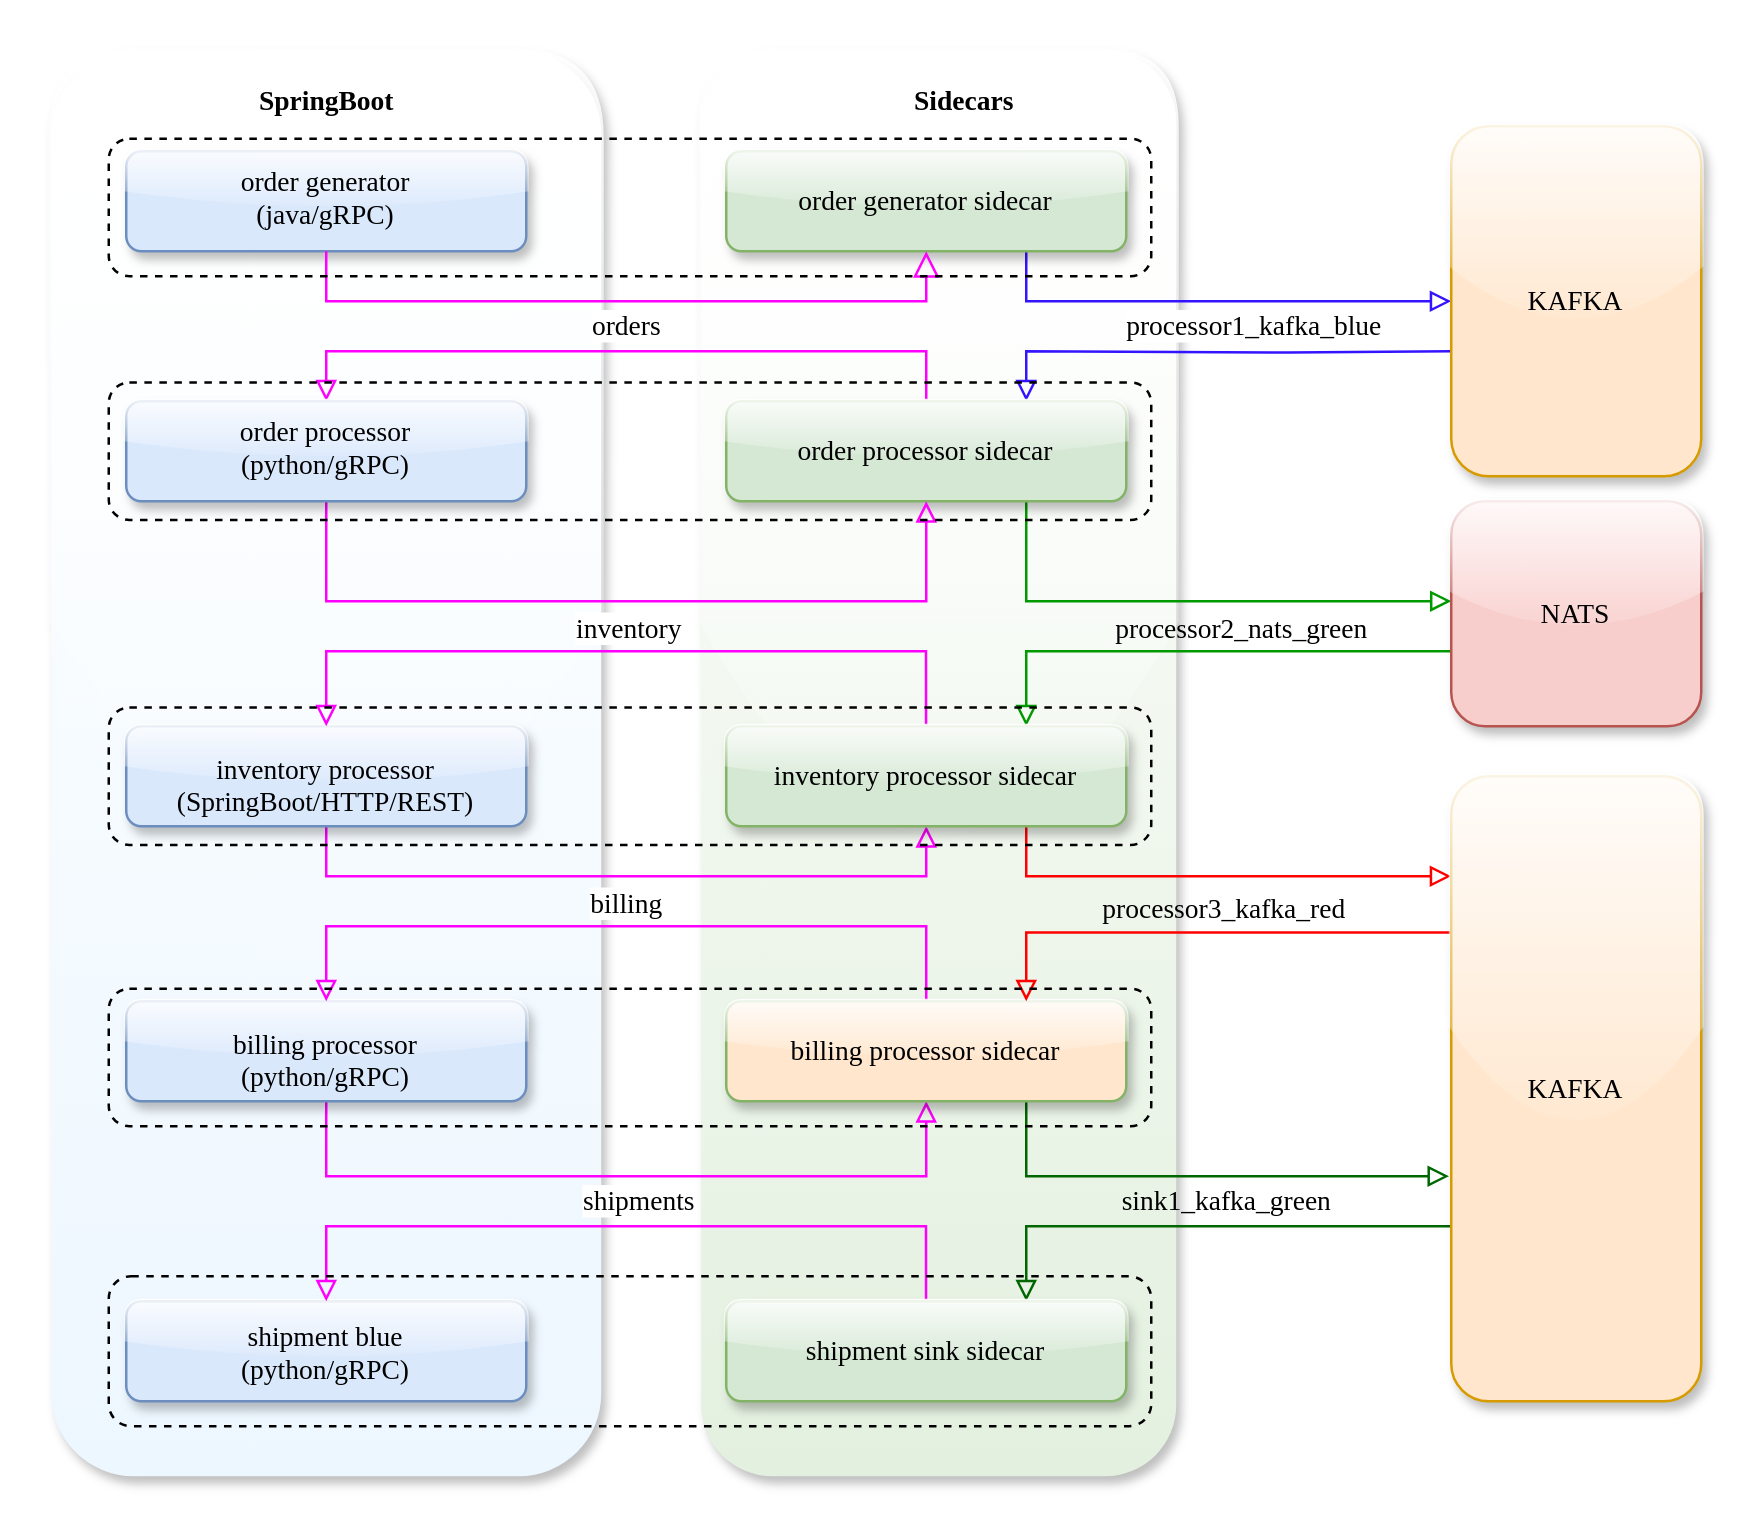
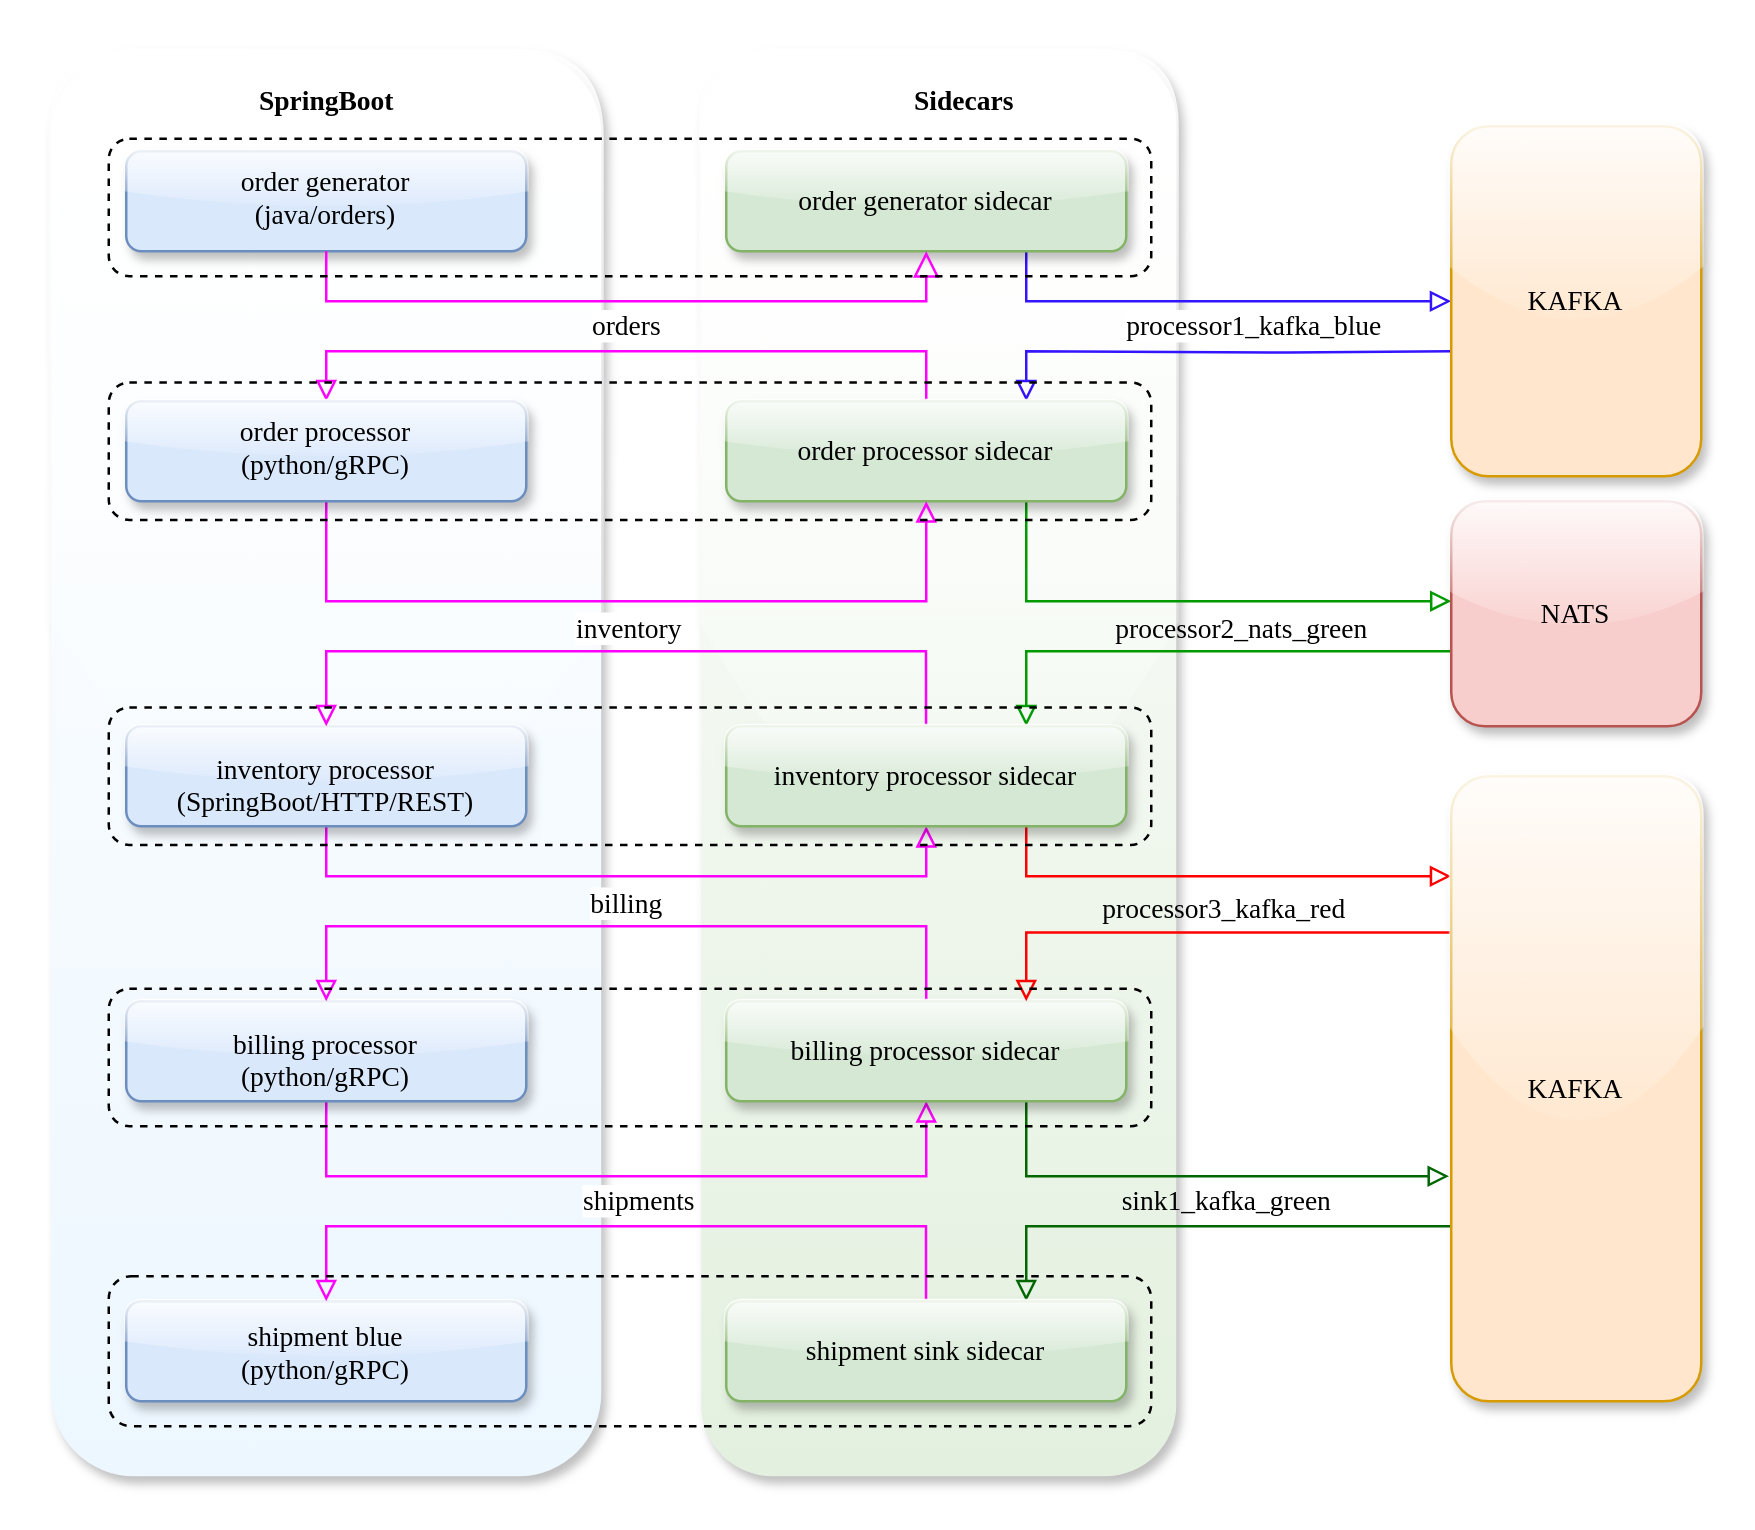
(325, 182) -> (325, 182)
(926, 1051) -> (926, 1051)
